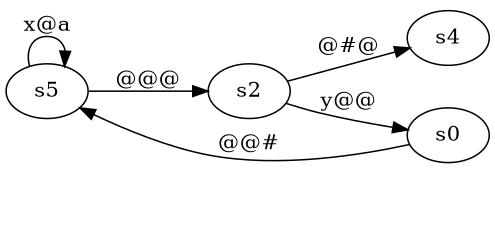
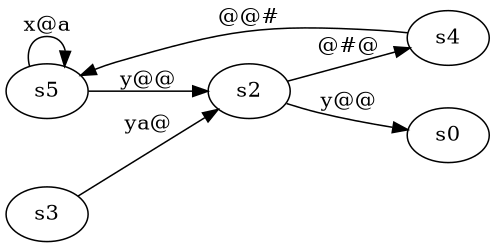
(148, 80) -> (148, 80)
(249, 160) -> (249, 31)
none -> (47, 214)
